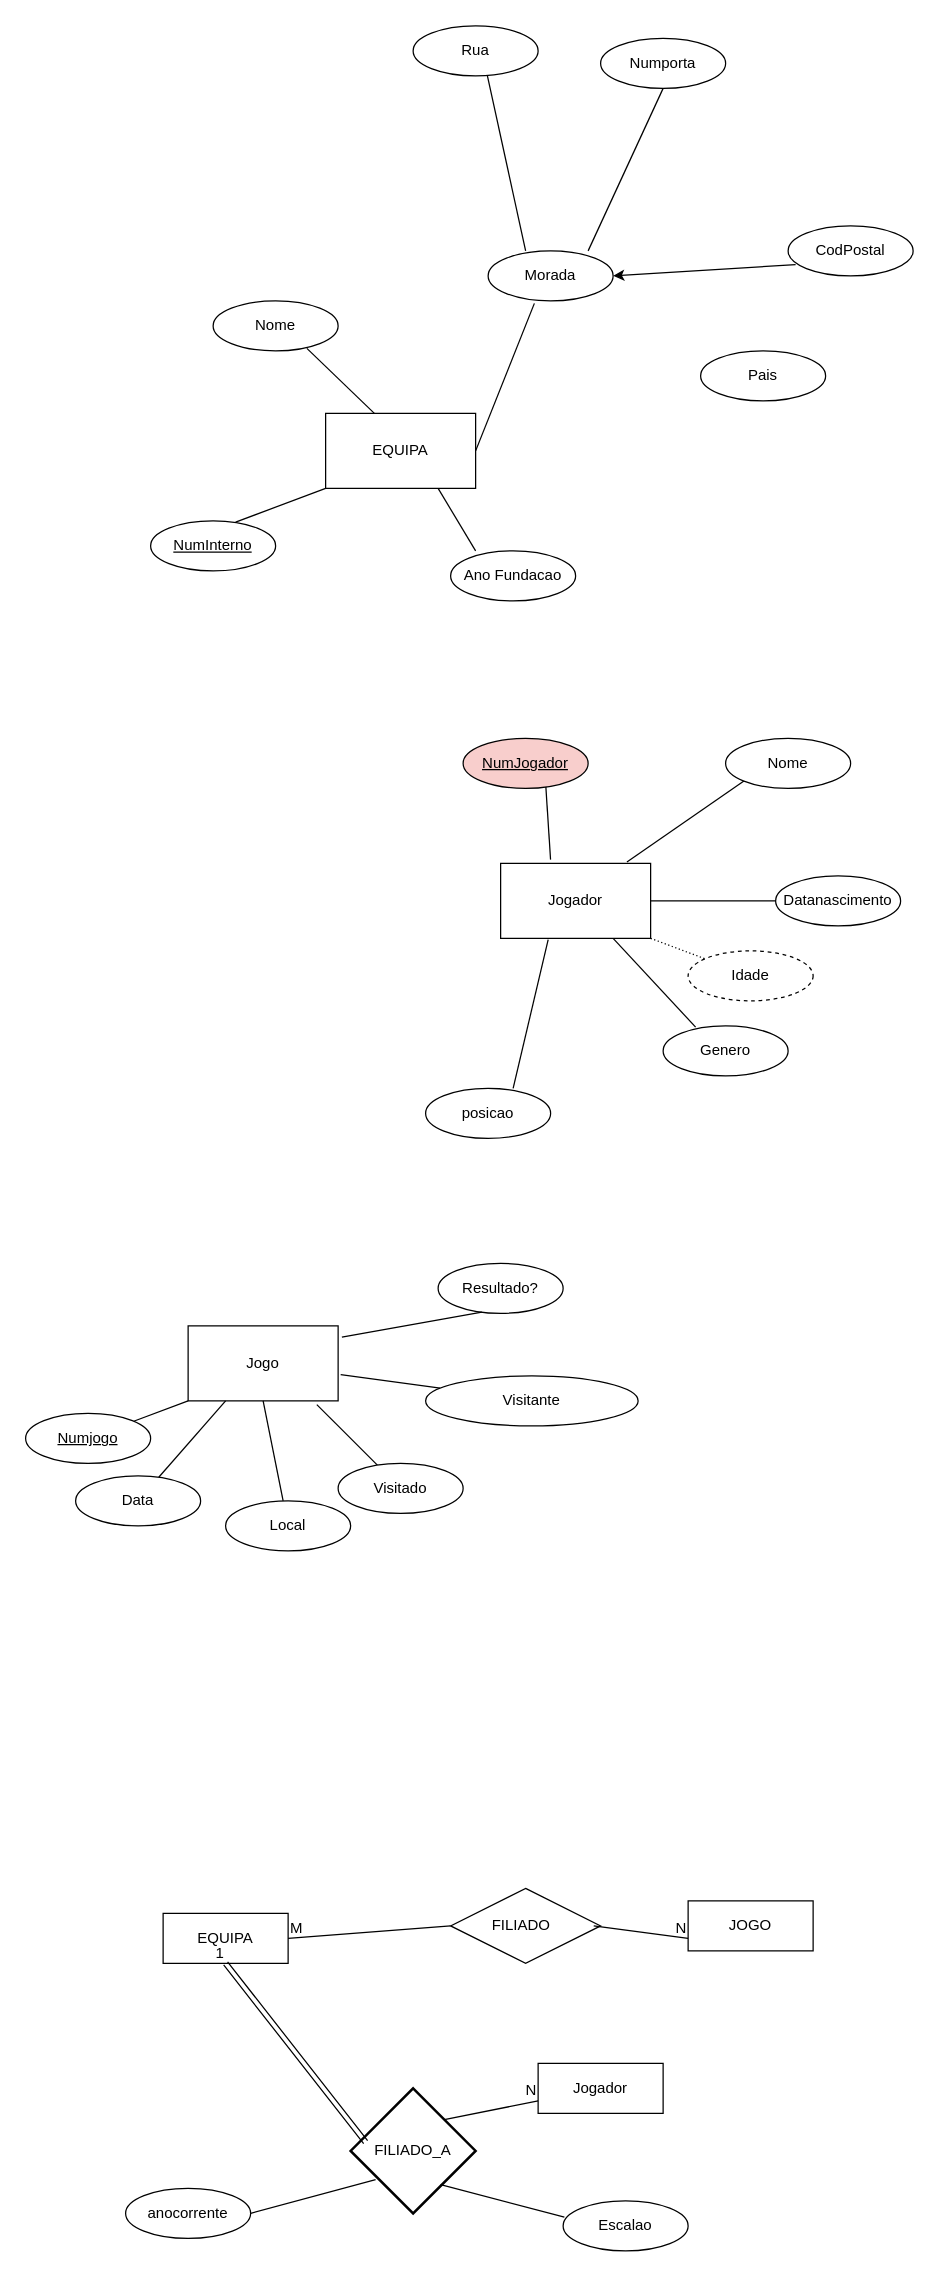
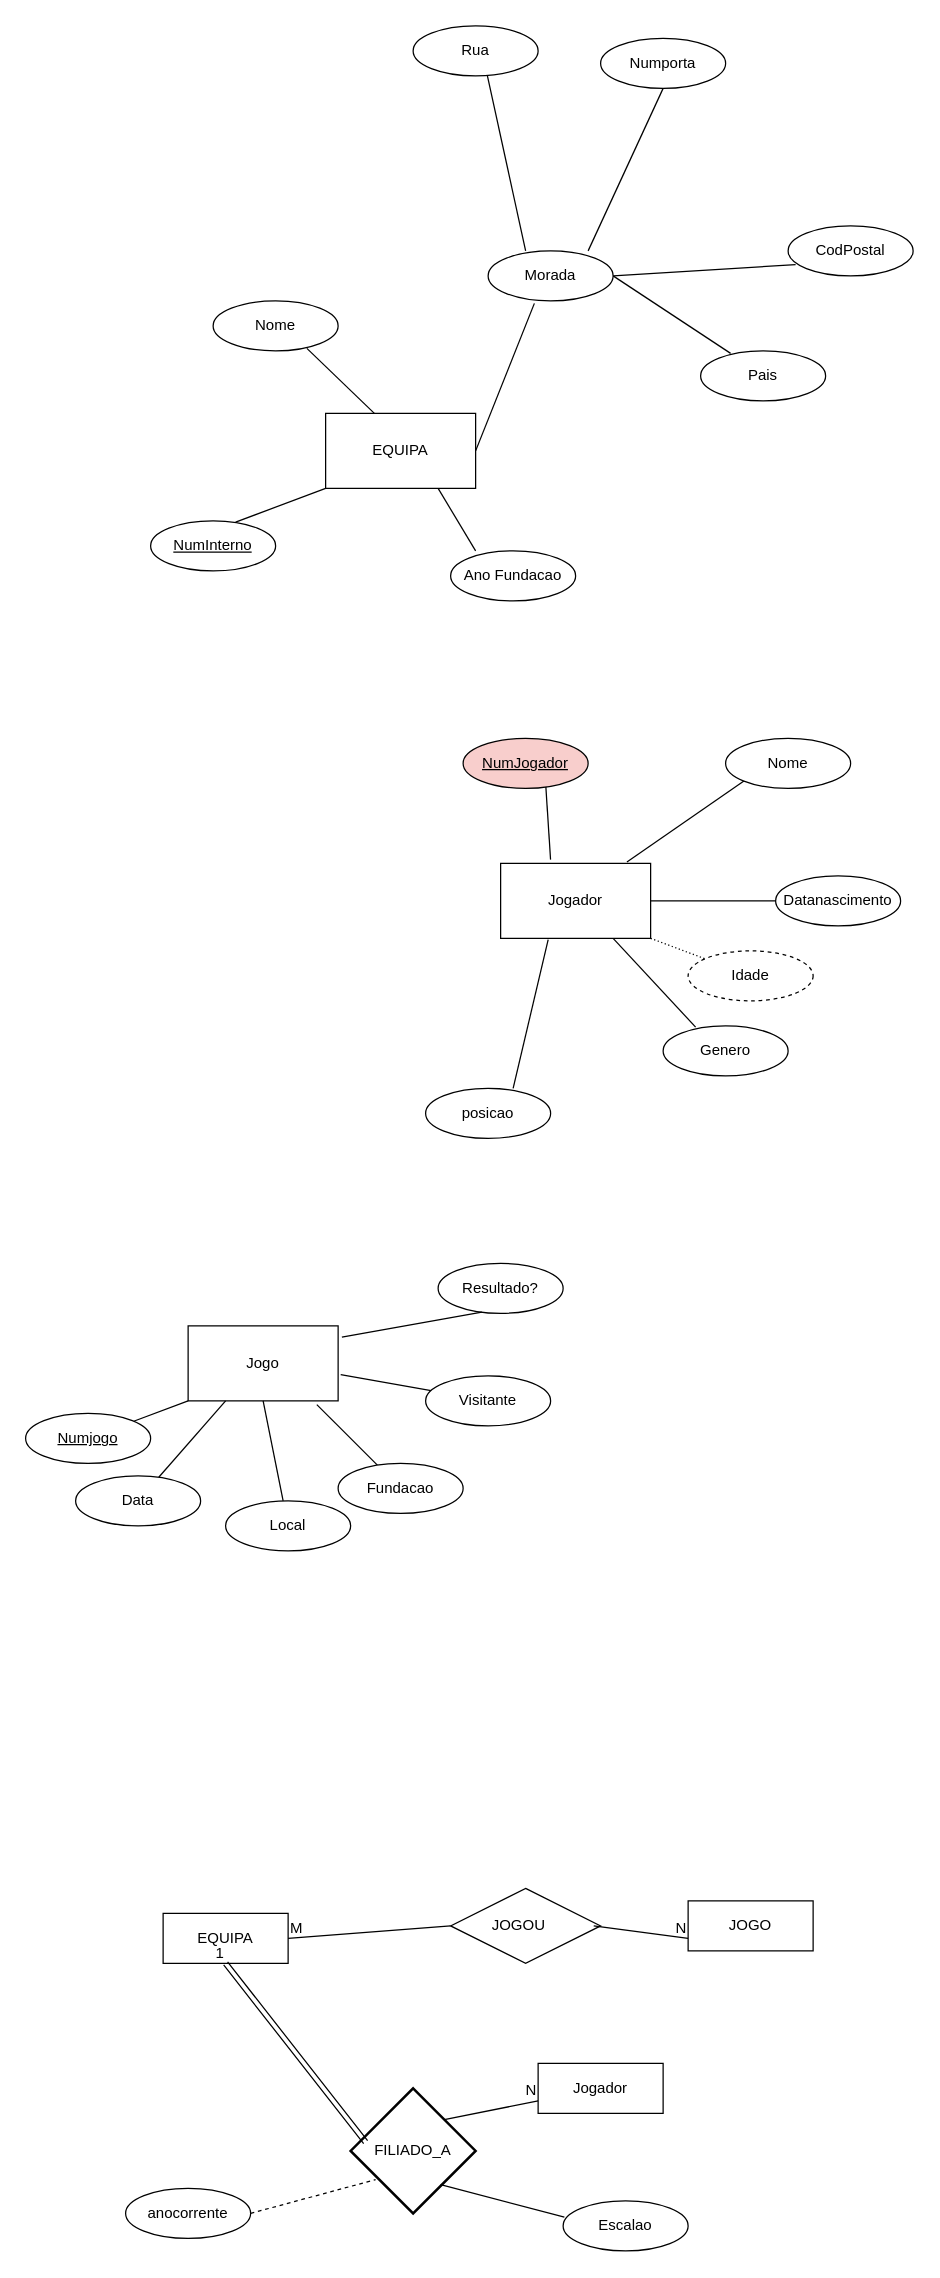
(623, 275) -> (620, 275)
none -> (672, 314)
(532, 1401) -> (488, 1401)
(401, 1488) -> (401, 1488)
(526, 1926) -> (526, 1926)
(313, 2196) -> (313, 2196)
